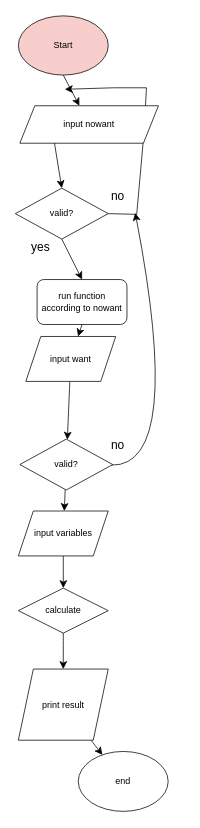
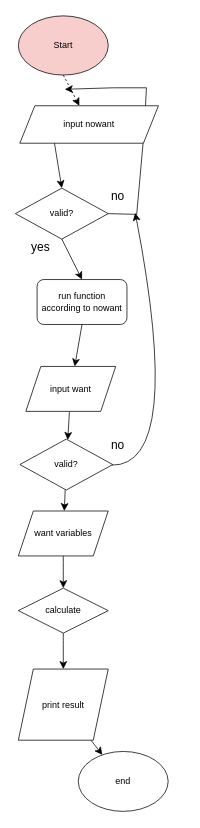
(70, 86) -> (70, 86)
(71, 359) -> (71, 389)
(63, 534) -> (63, 534)
